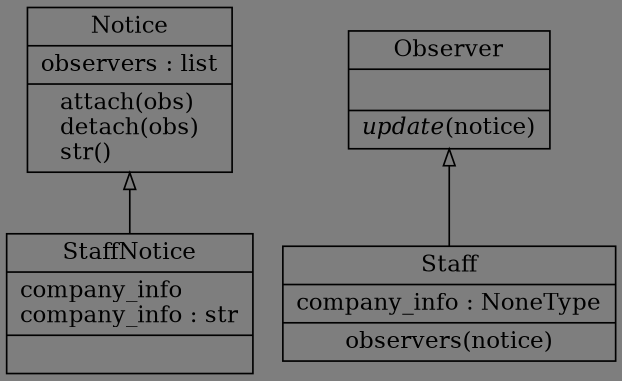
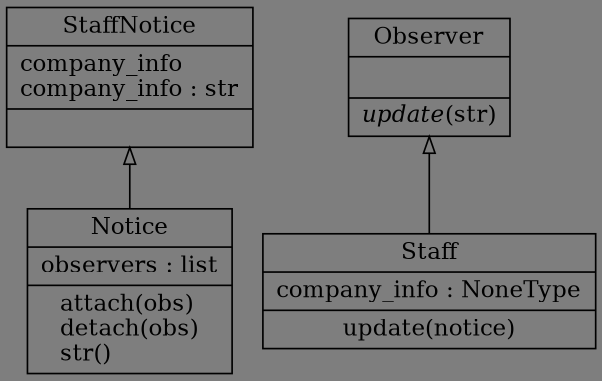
(491, 127) -> (471, 115)
(130, 212) -> (130, 187)
(449, 341) -> (429, 329)
